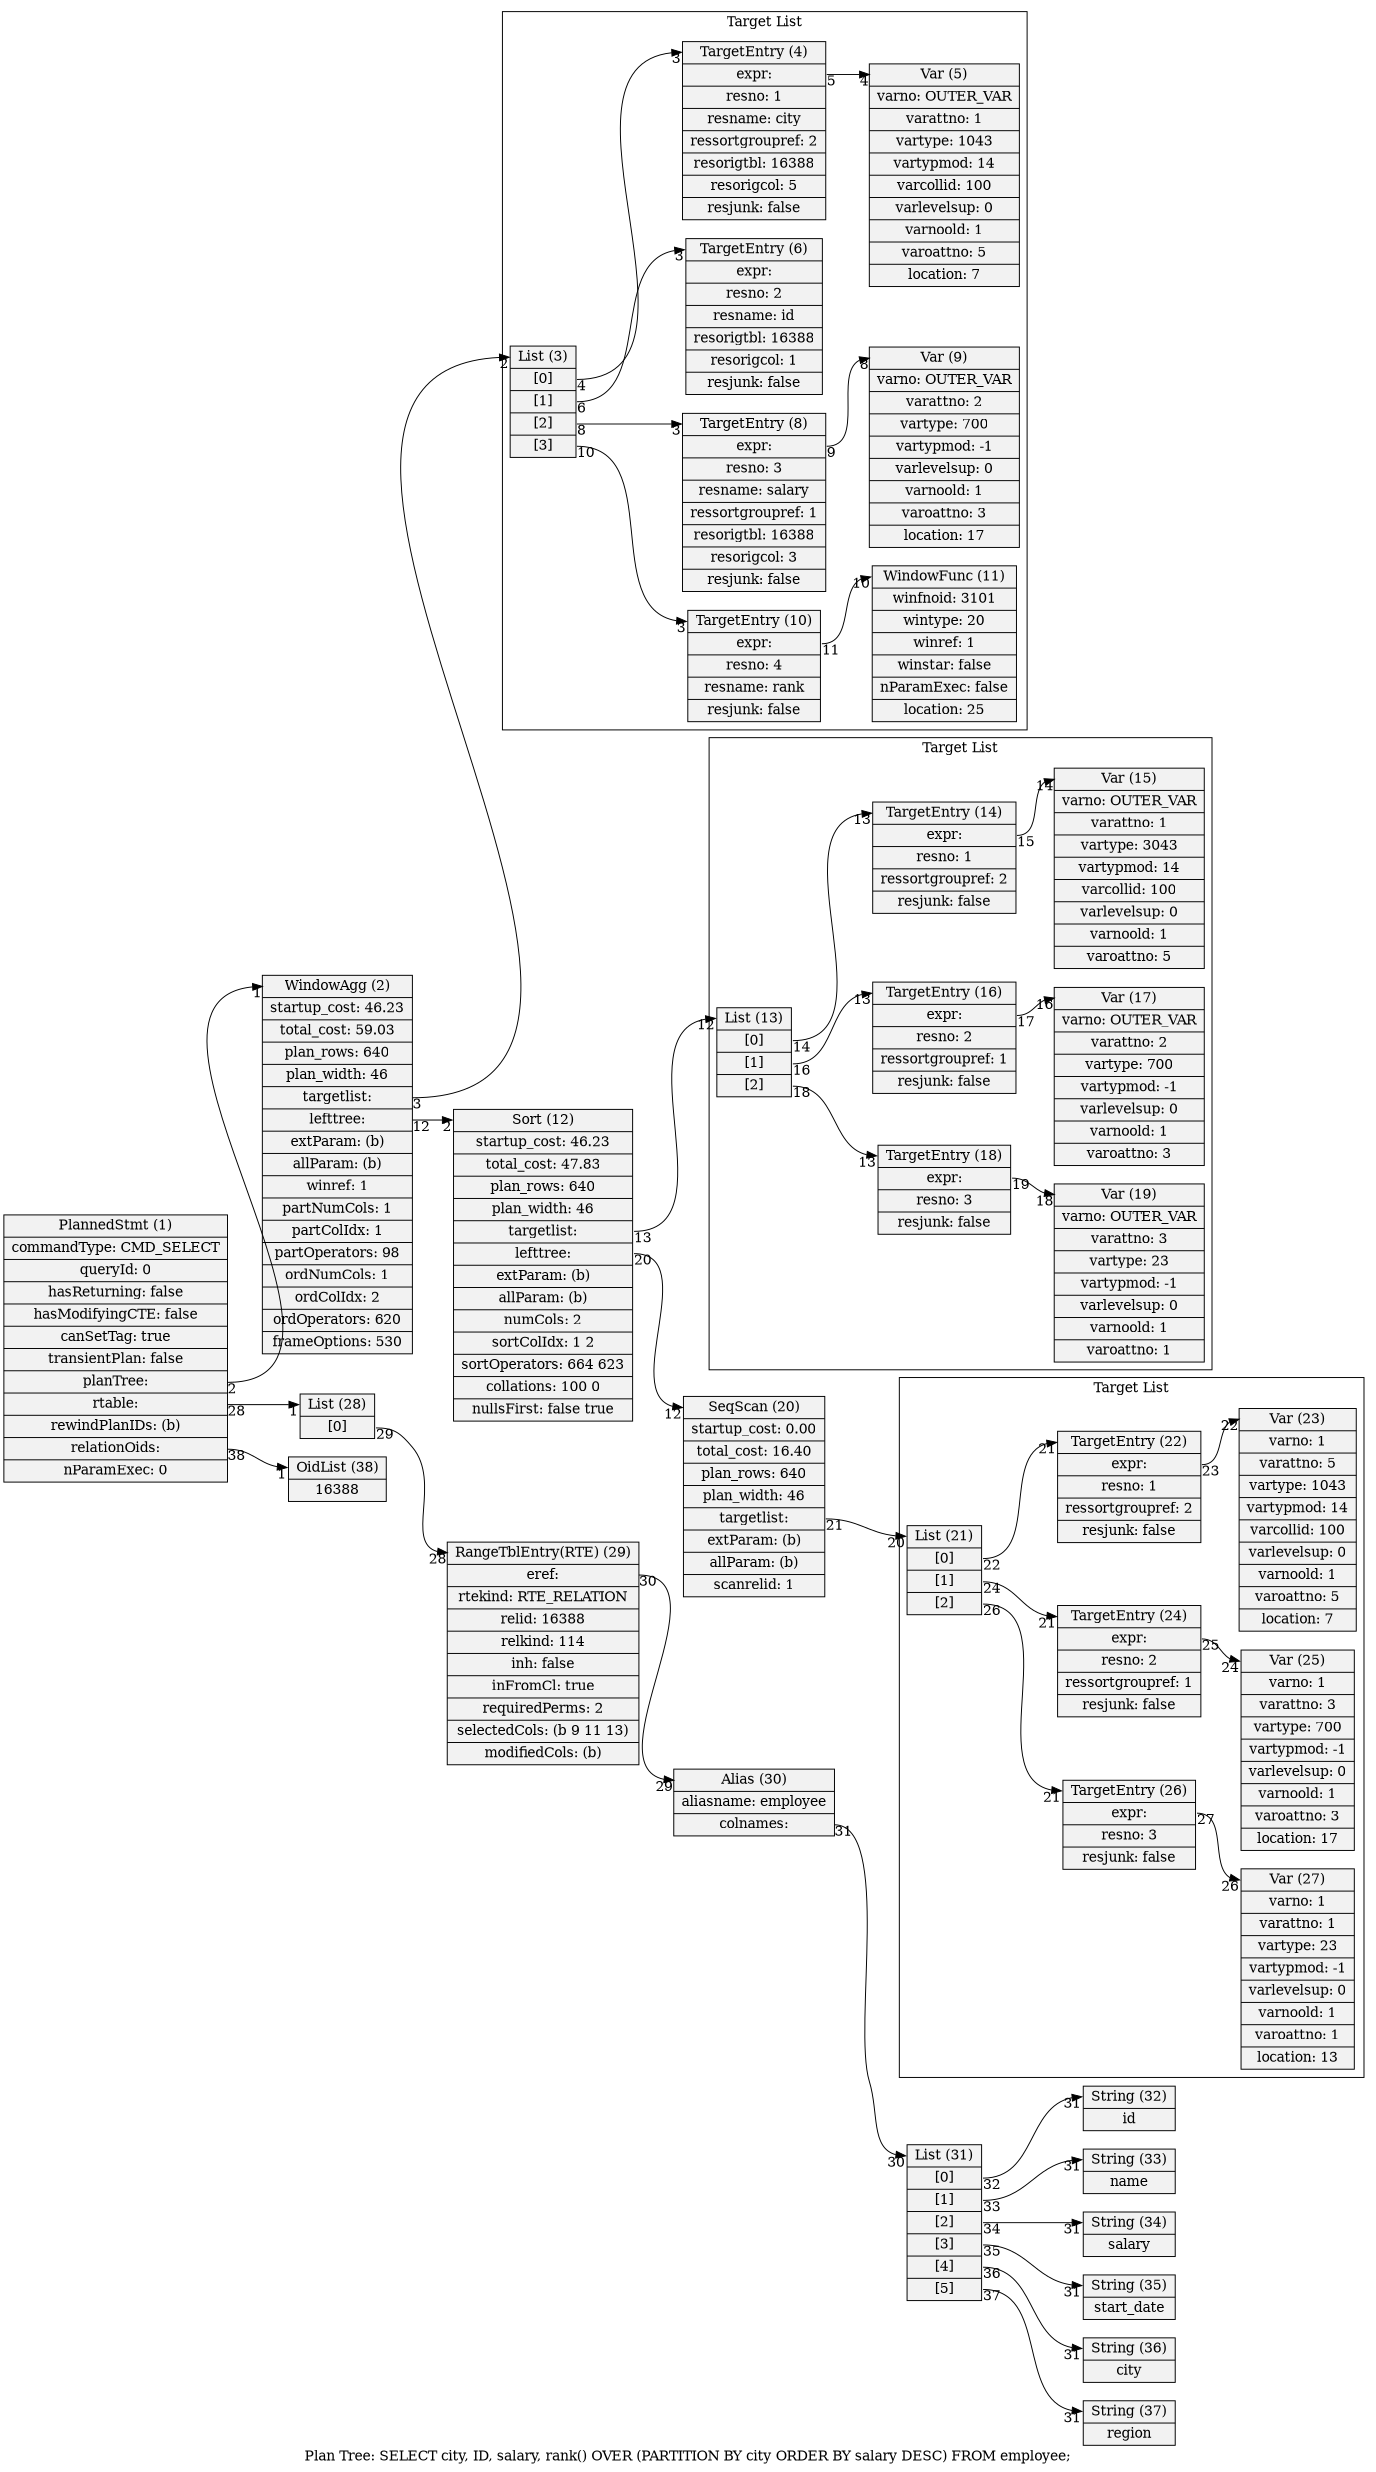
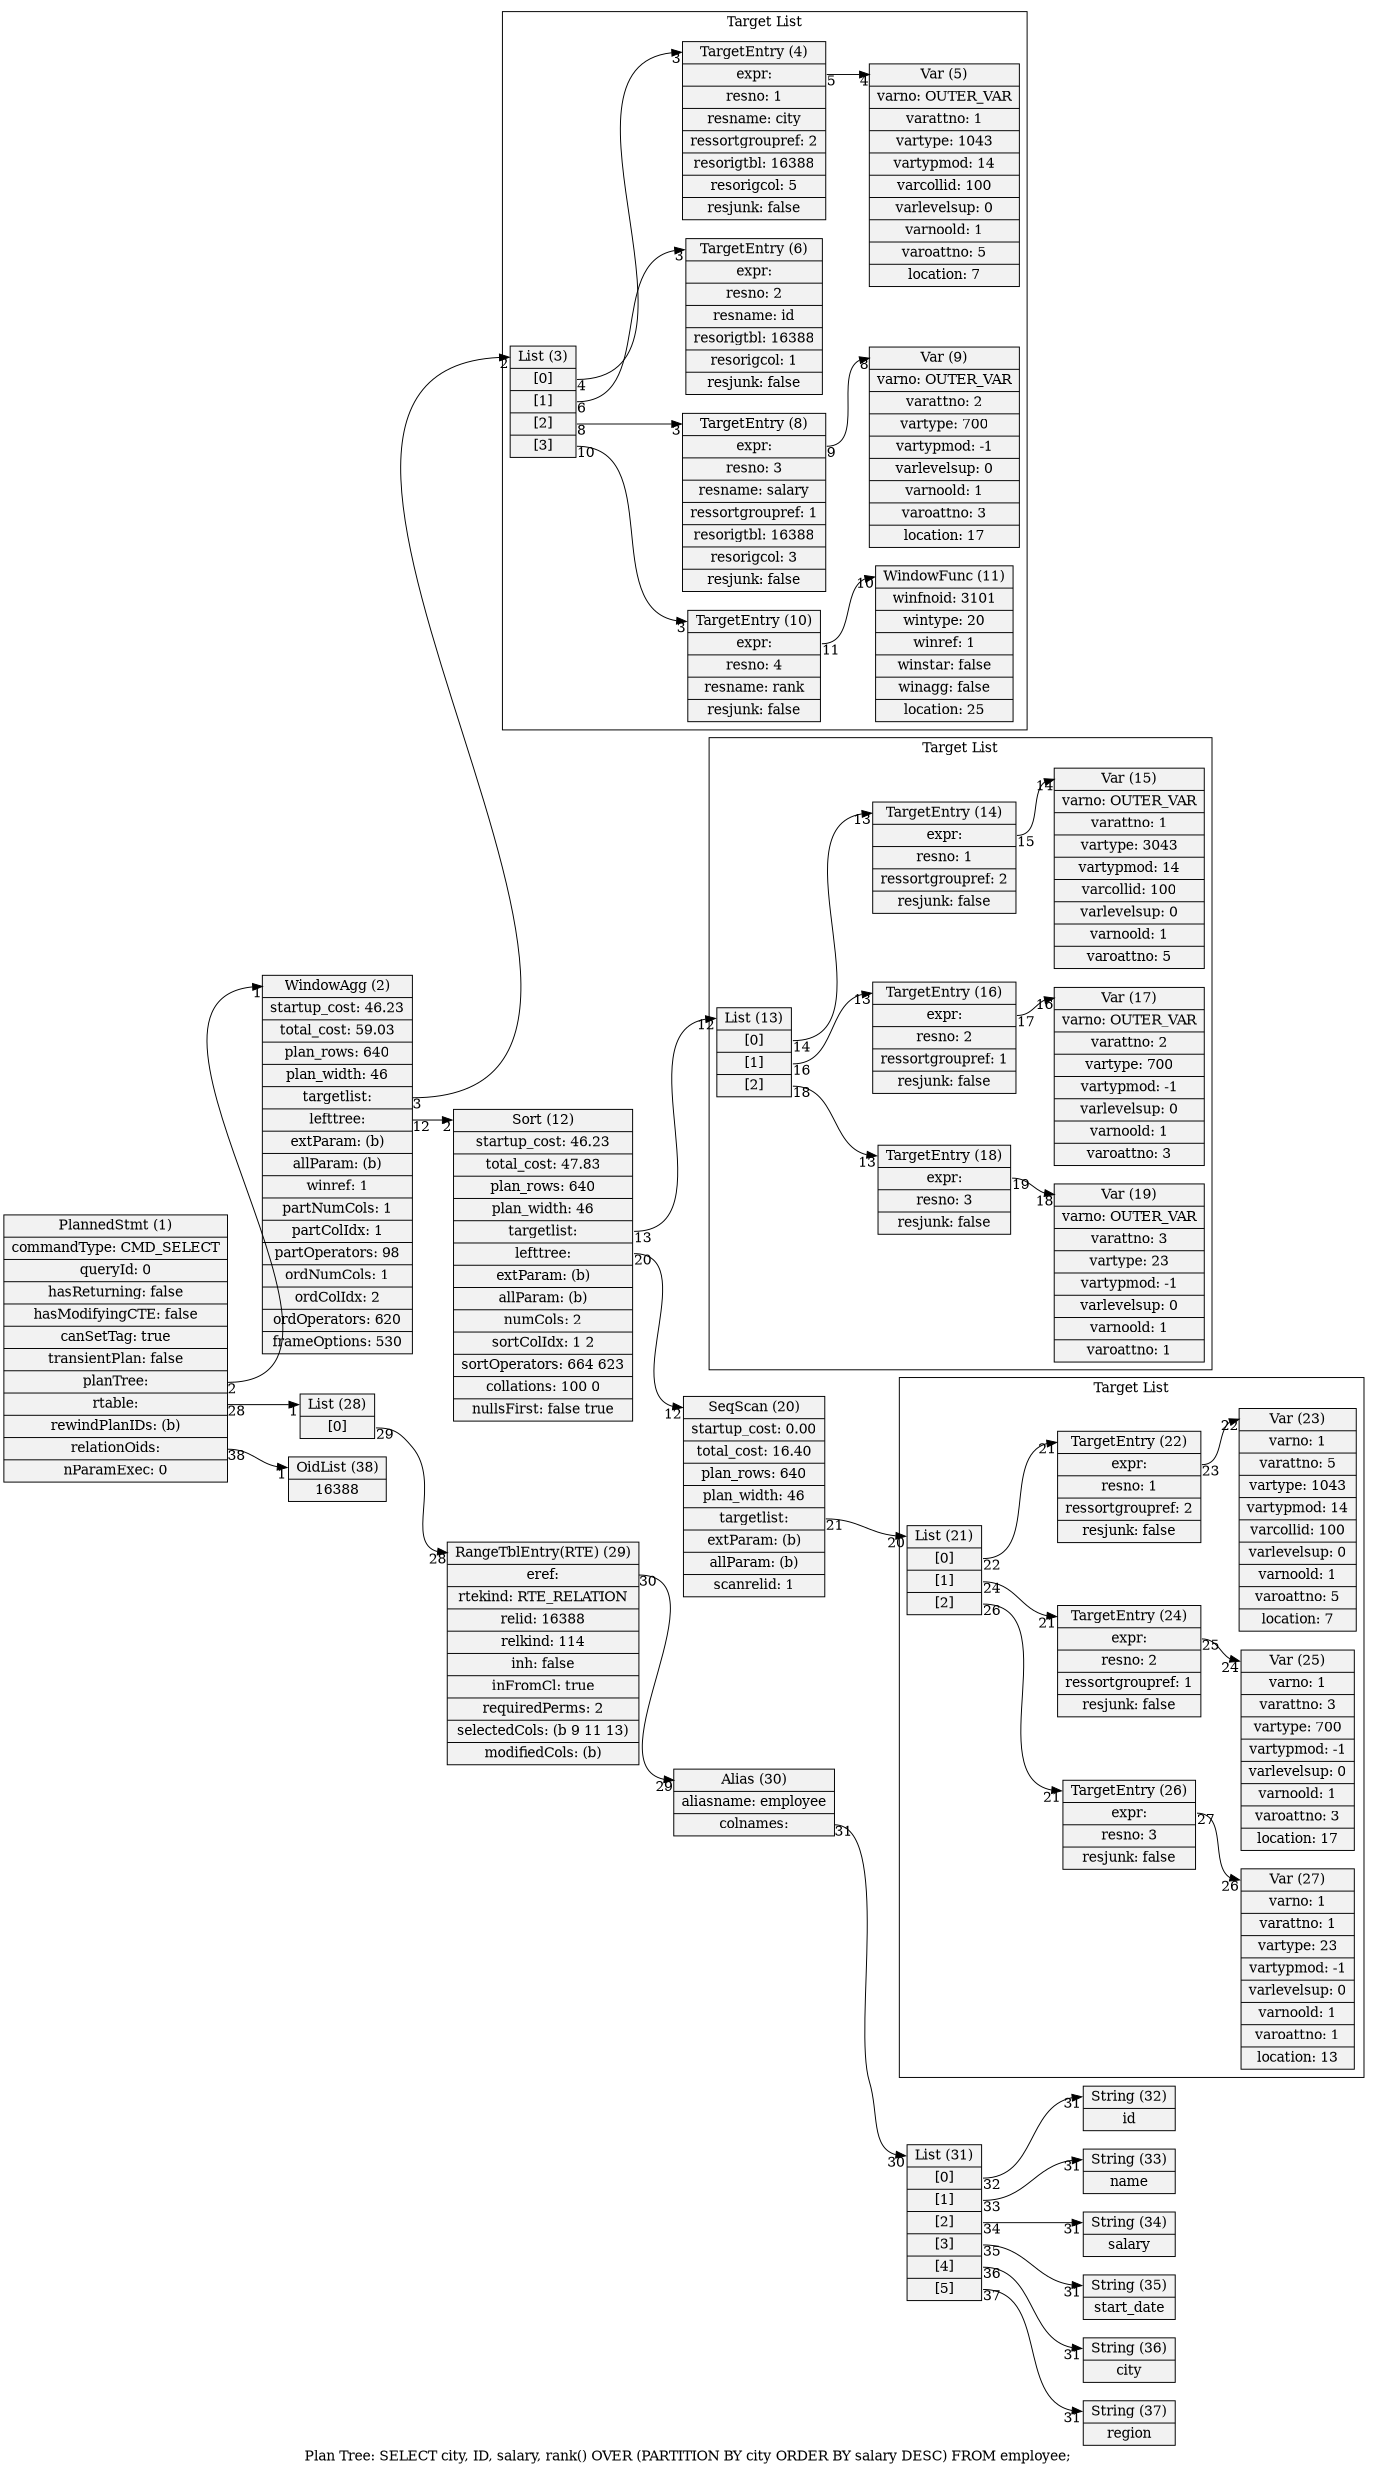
(944, 688) -> (944, 688)
